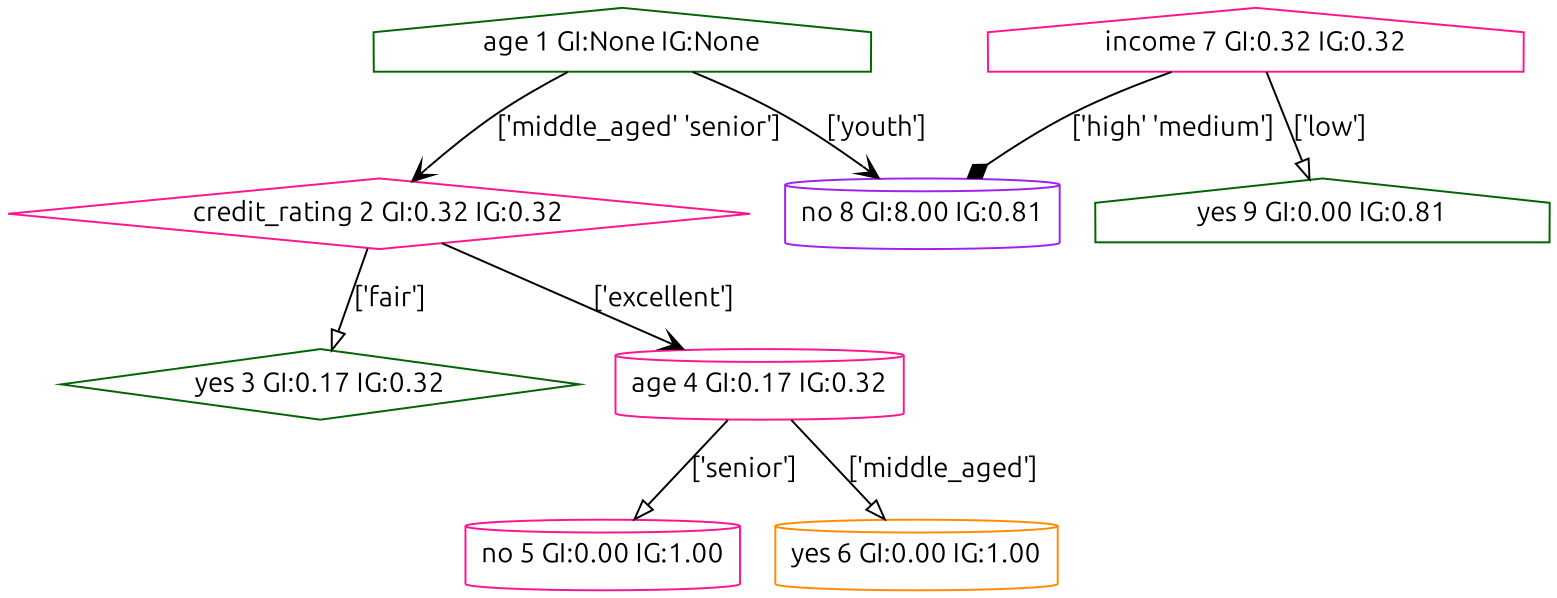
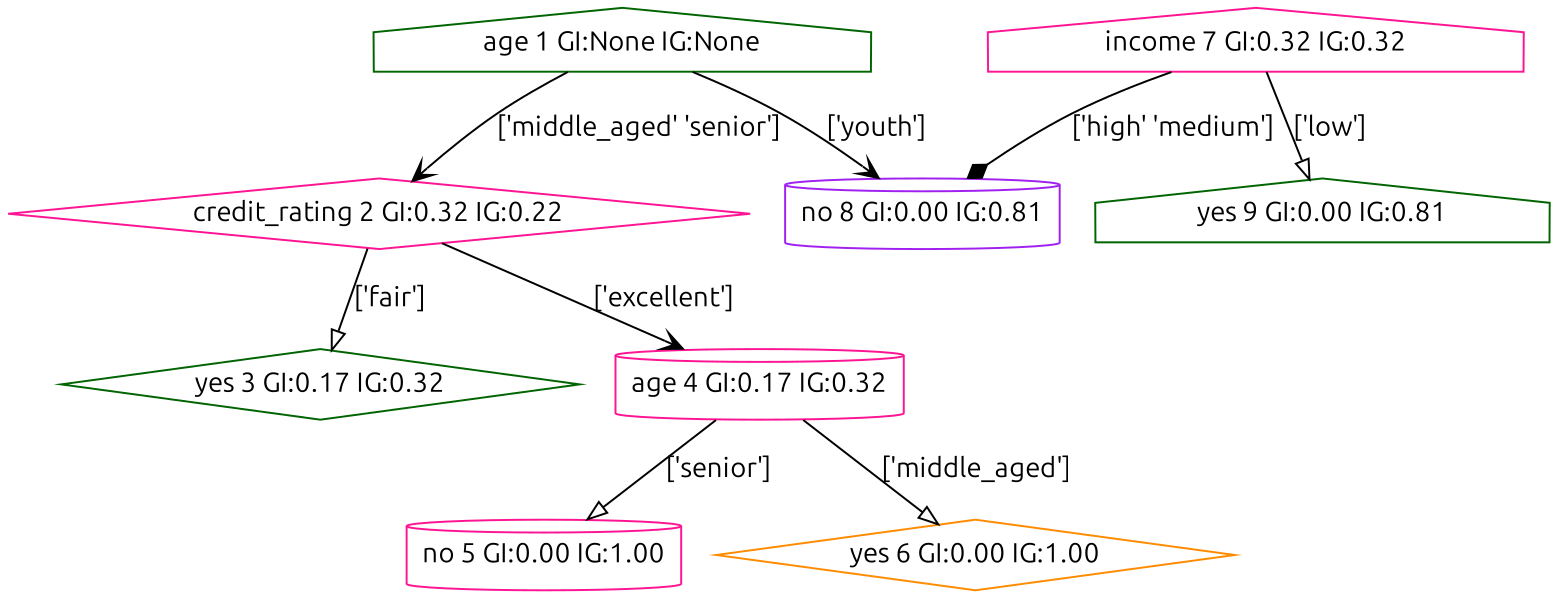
(379, 214) -> (379, 214)
(922, 214) -> (922, 214)
(917, 555) -> (975, 555)
